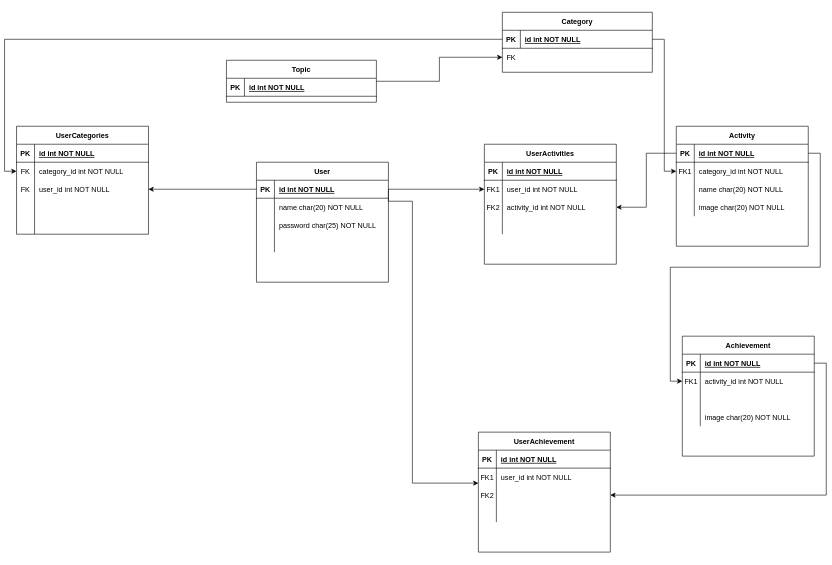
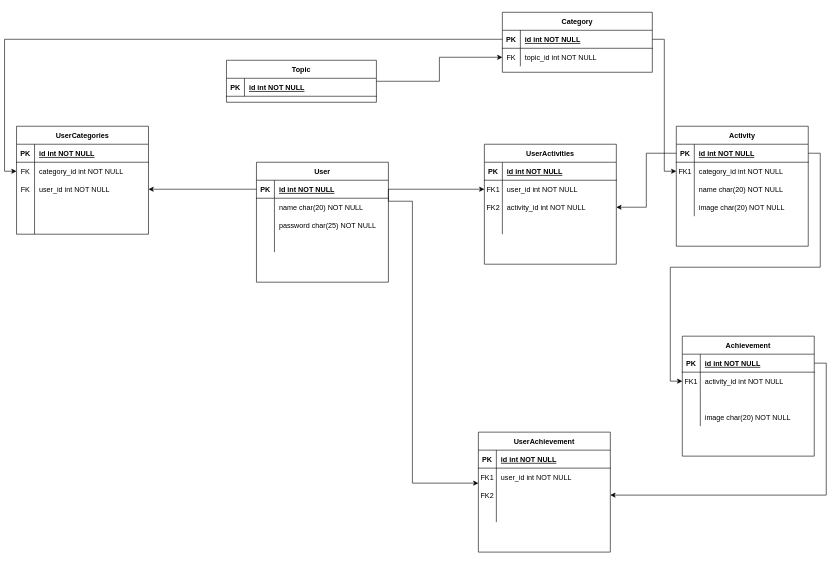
none -> (587, 57)
